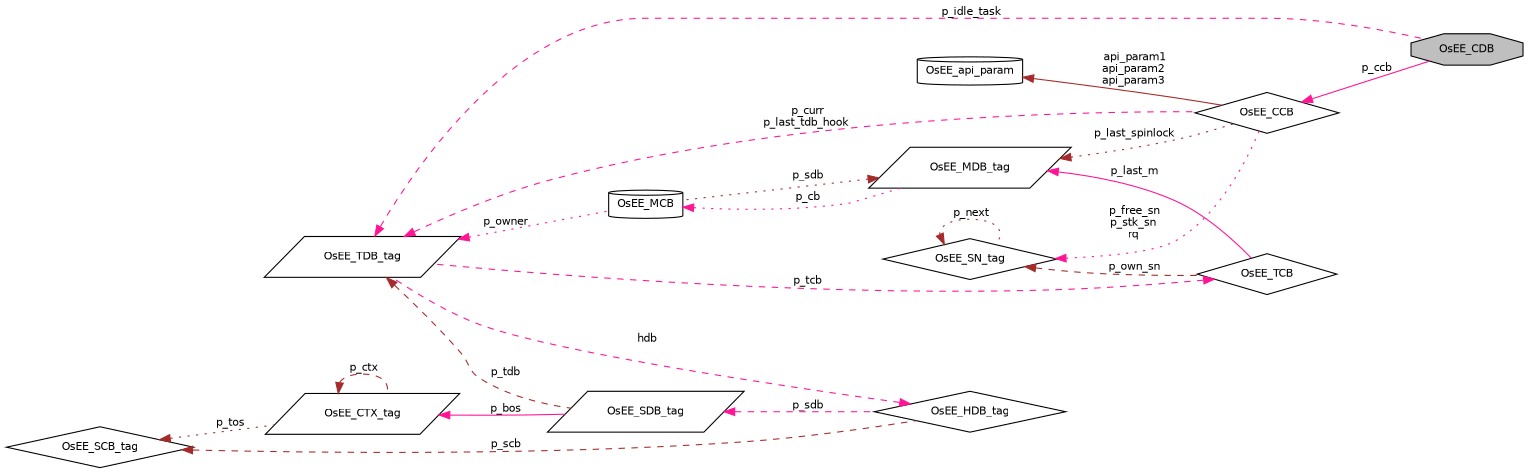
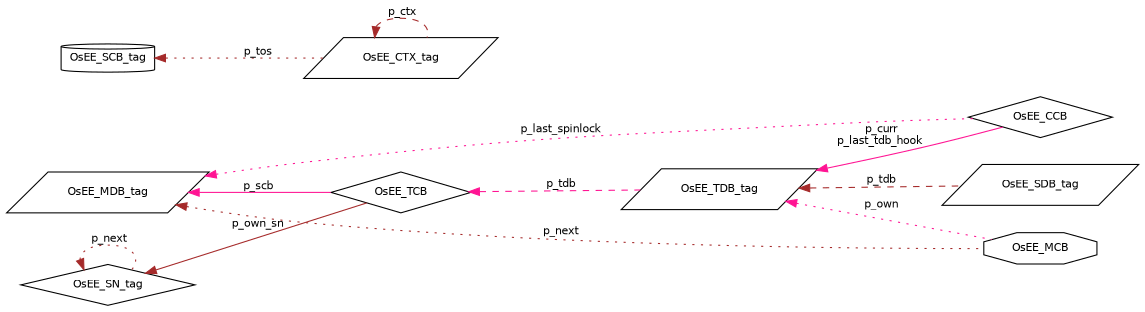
(1467, 49) -> none
(970, 71) -> none
(800, 134) -> (915, 149)
(1153, 144) -> (594, 136)
(1133, 171) -> (257, 187)
(806, 176) -> (560, 232)
(646, 204) -> (1040, 248)
(798, 208) -> none
(504, 222) -> (880, 205)
(1187, 233) -> none
(1118, 274) -> (261, 236)
(806, 281) -> (560, 184)
(970, 412) -> none
(507, 415) -> none
(100, 447) -> (108, 58)
